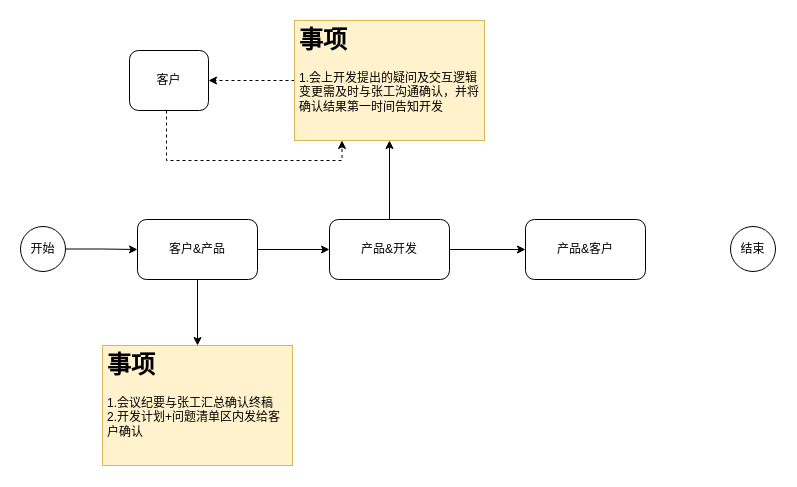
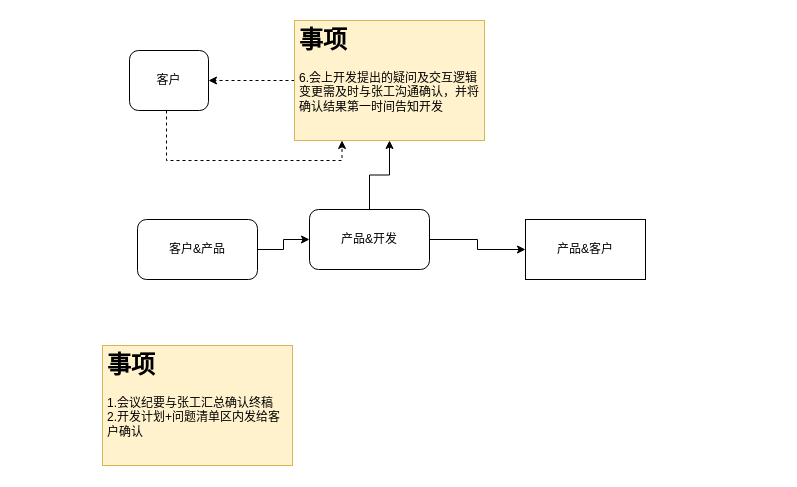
(391, 39) -> (391, 39)
(43, 249) -> none
(98, 249) -> none
(753, 249) -> none
(390, 250) -> (370, 240)
(586, 250) -> (586, 250)
(198, 309) -> none
